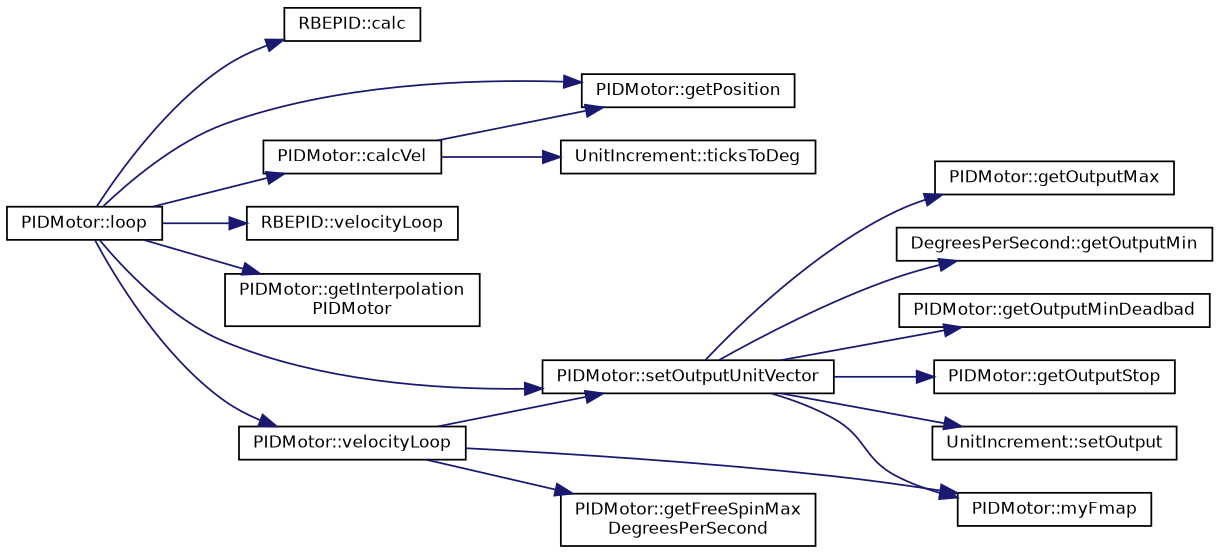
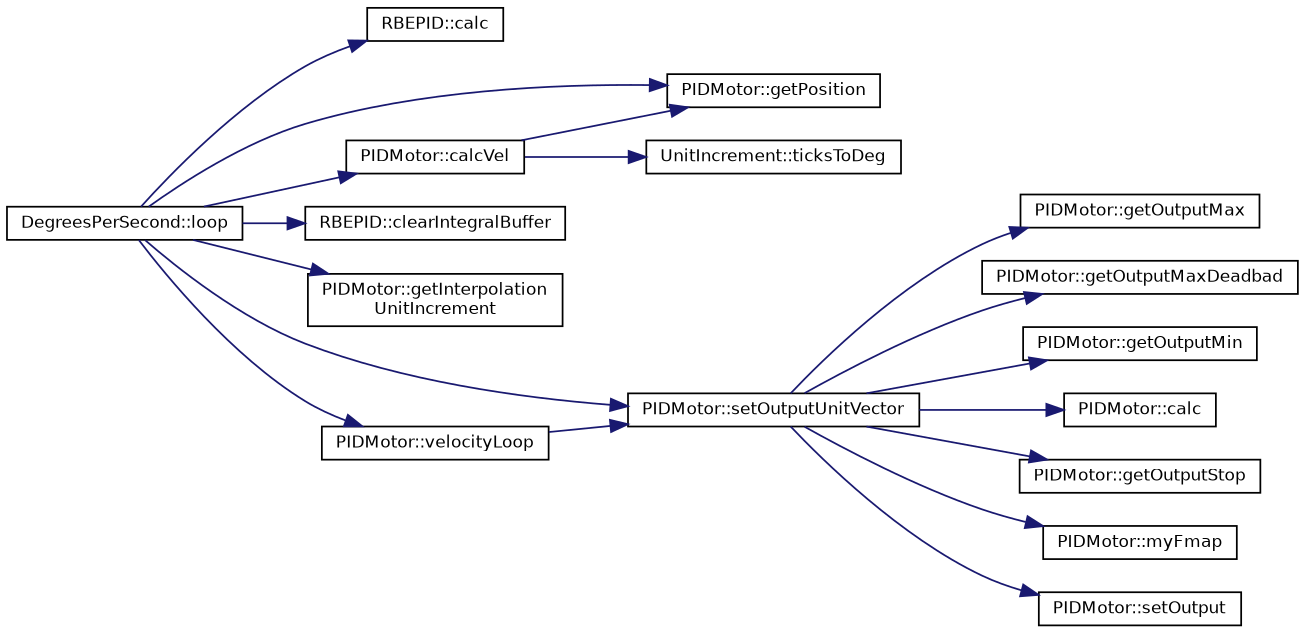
(85, 223) -> (125, 223)
(352, 223) -> (435, 223)
(1055, 244) -> (1140, 344)
none -> (1140, 277)
(352, 300) -> (435, 300)
(1055, 311) -> (1140, 410)
(1055, 443) -> (1140, 609)
(703, 464) -> none
(688, 520) -> none
